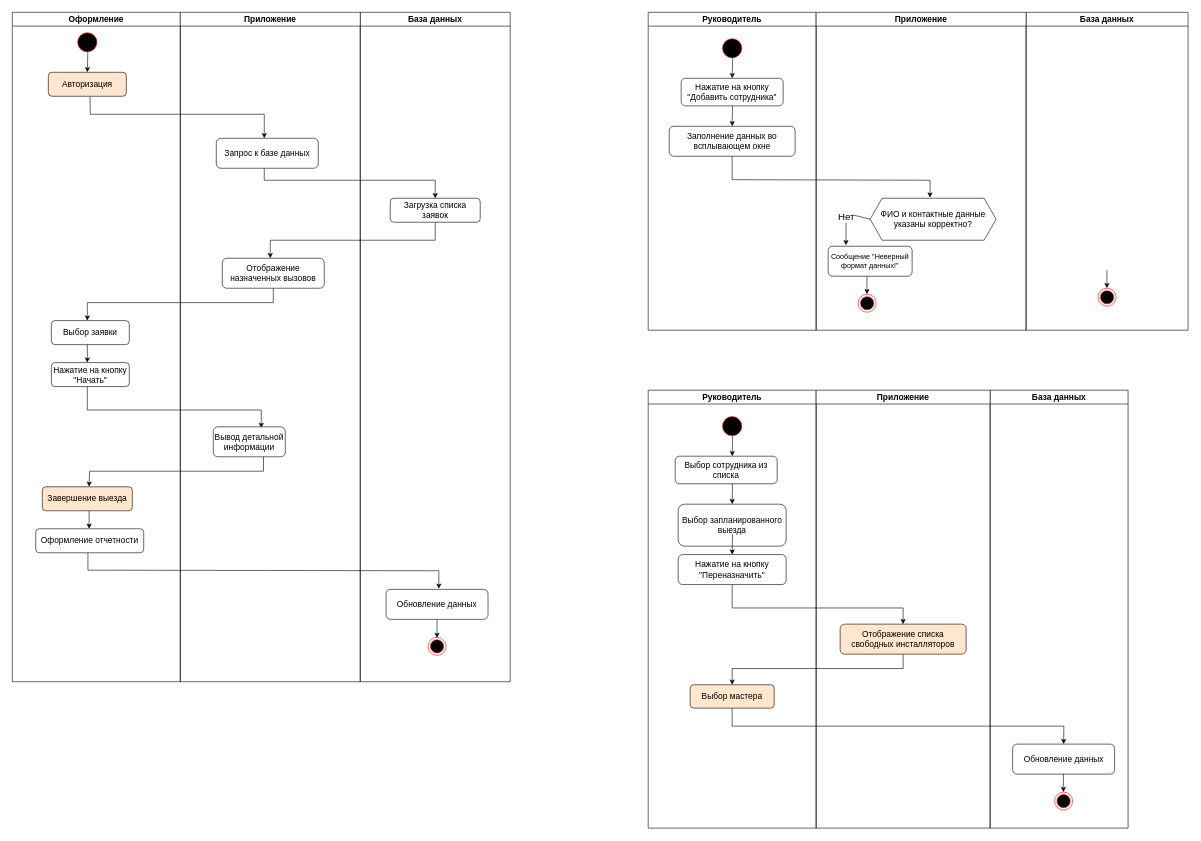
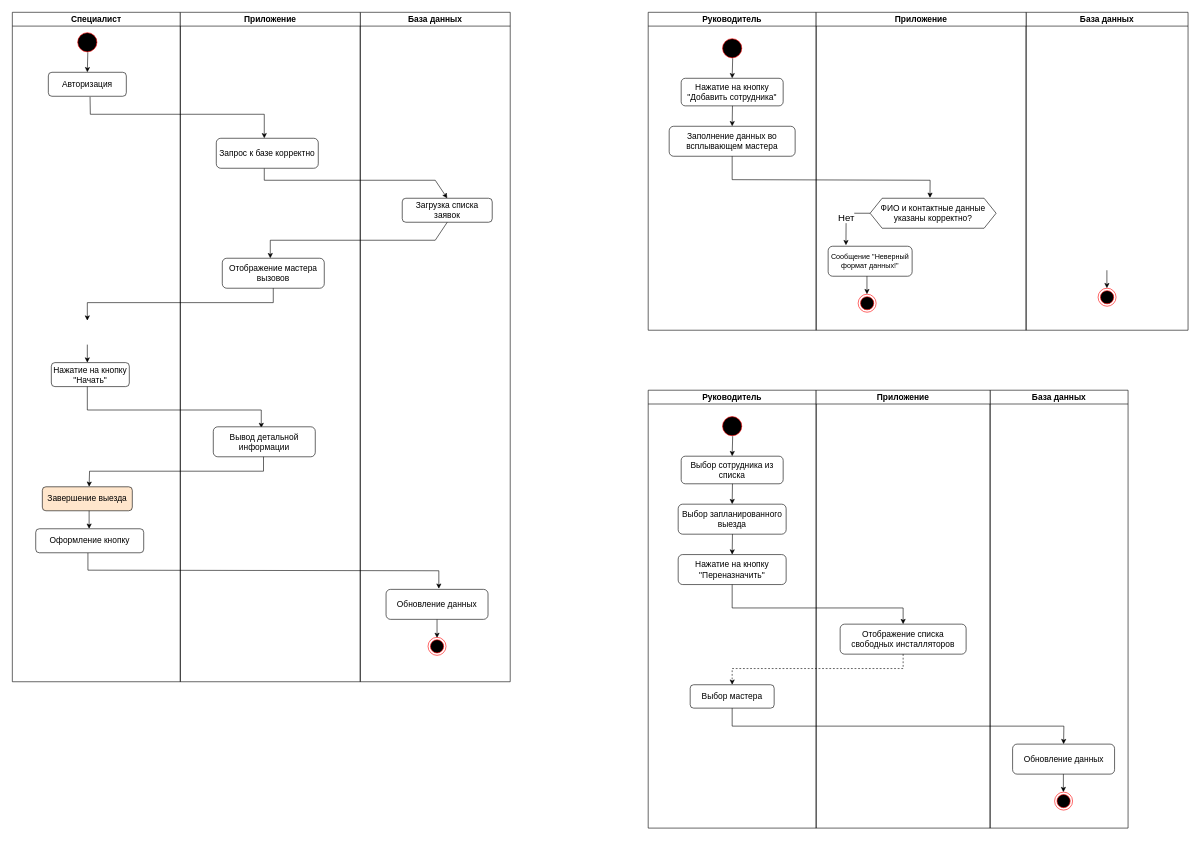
(96, 20) -> (96, 20)
(87, 84) -> (87, 84)
(732, 141) -> (732, 141)
(267, 153) -> (267, 153)
(435, 210) -> (447, 210)
(933, 219) -> (933, 213)
(273, 273) -> (273, 273)
(90, 333) -> none
(249, 442) -> (264, 442)
(726, 470) -> (732, 470)
(732, 525) -> (732, 519)
(90, 541) -> (90, 541)
(903, 639) -> (903, 639)
(820, 669) -> (820, 669)
(732, 697) -> (732, 697)
